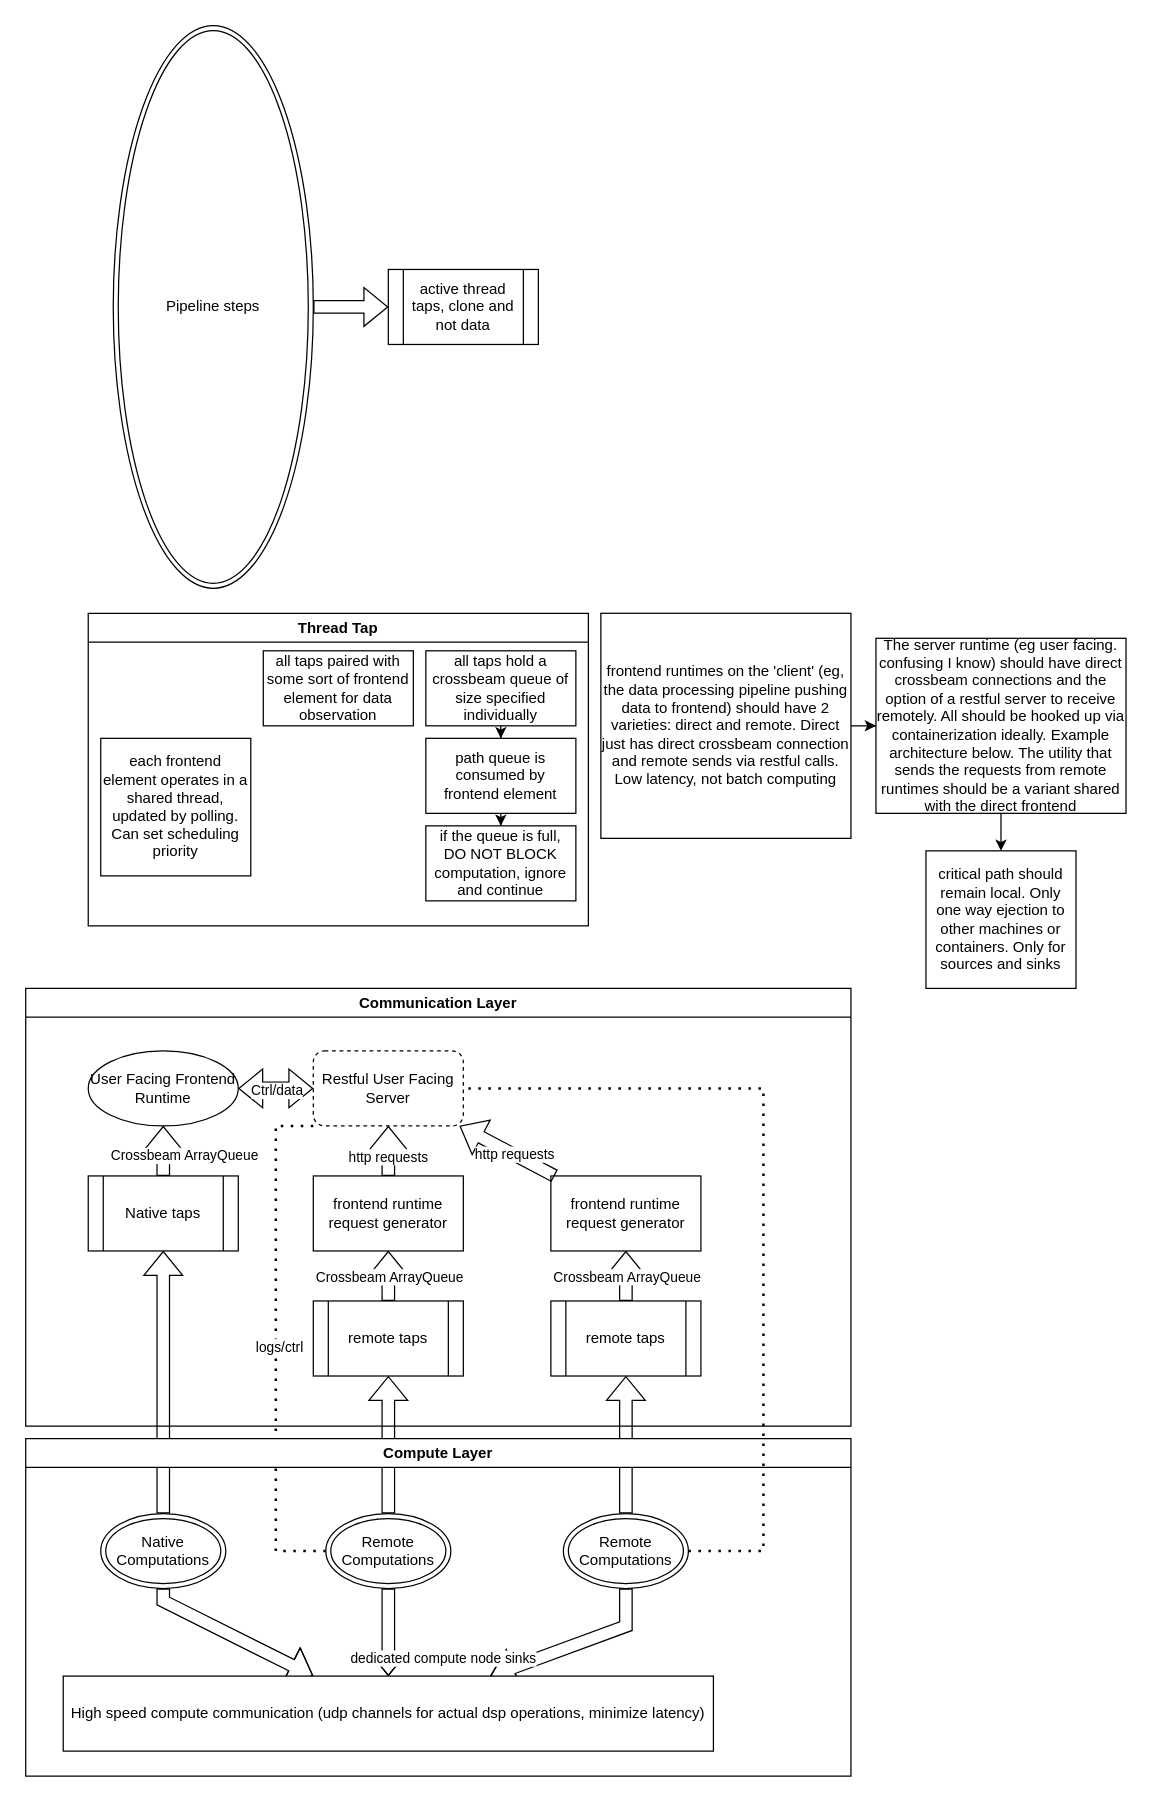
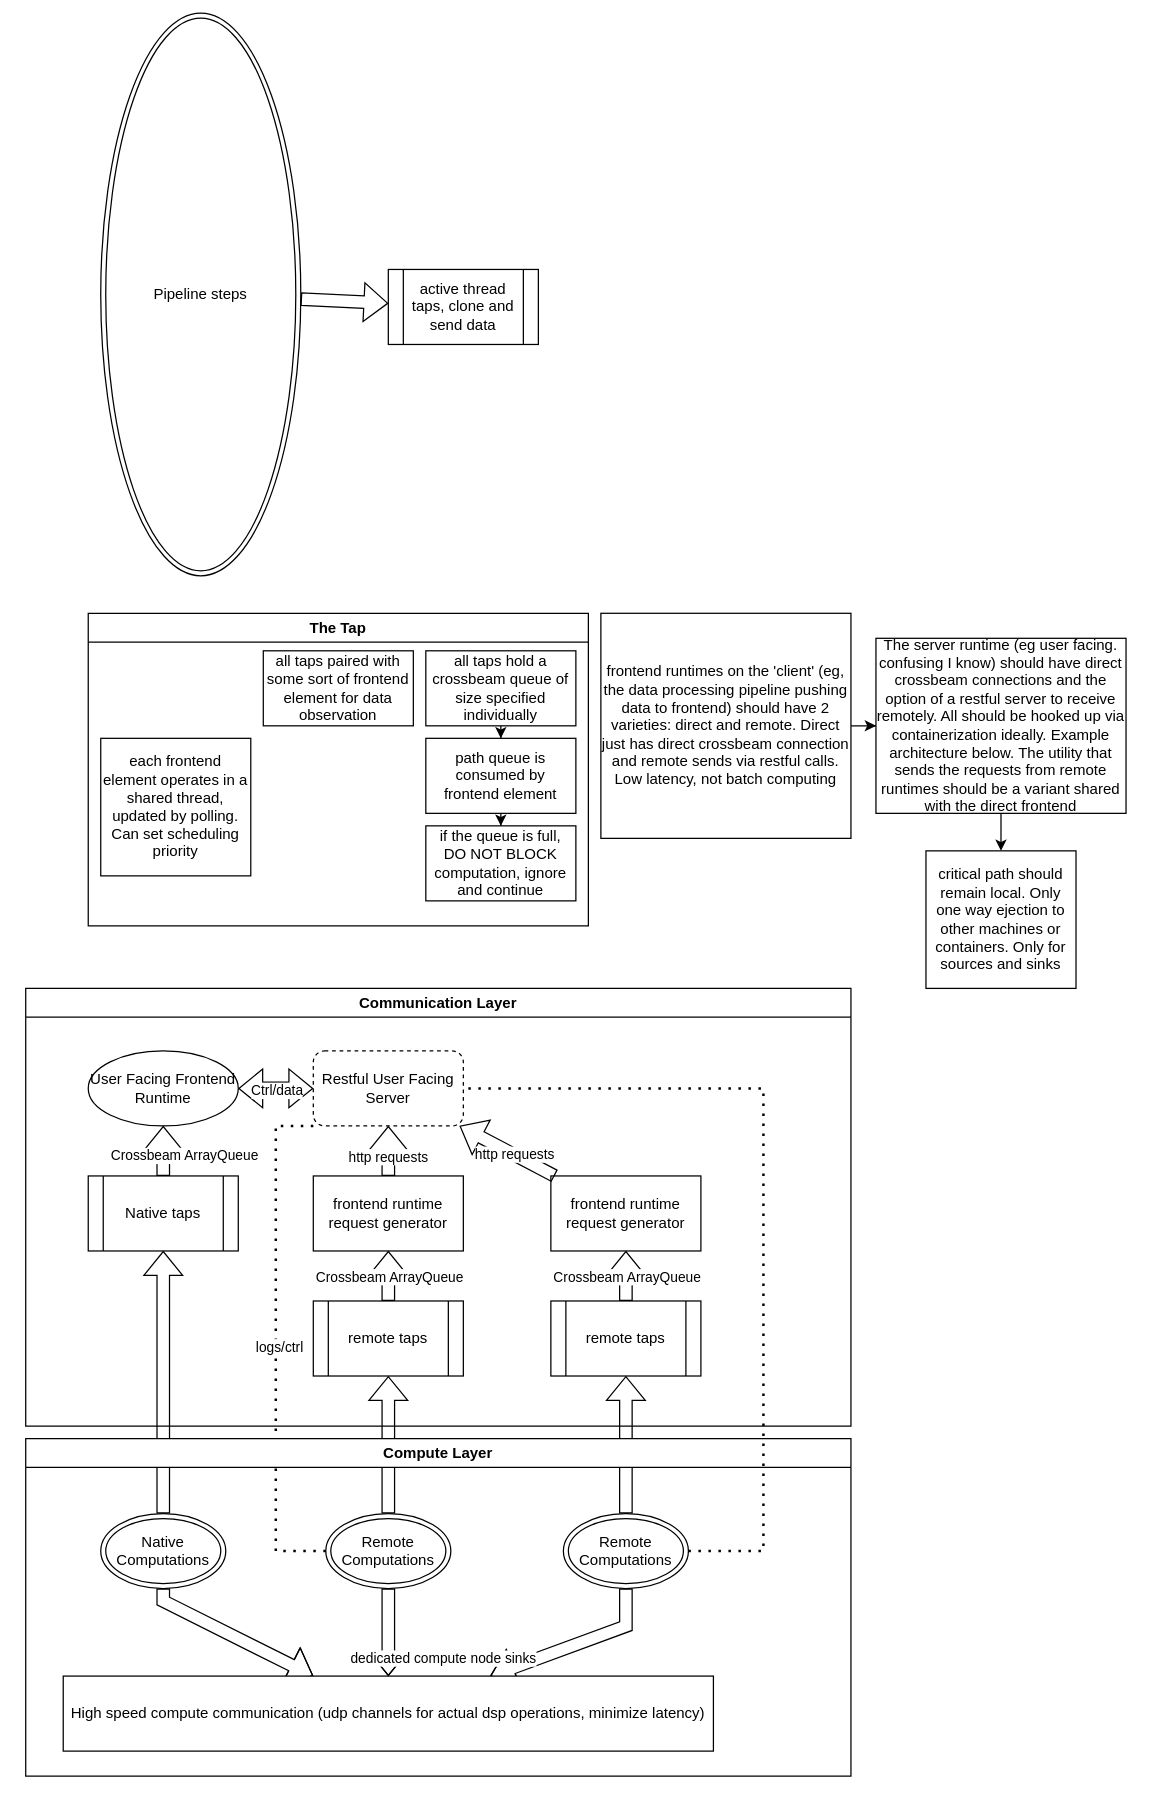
(213, 307) -> (201, 294)
(463, 307) -> (463, 307)
(338, 628) -> (338, 628)
